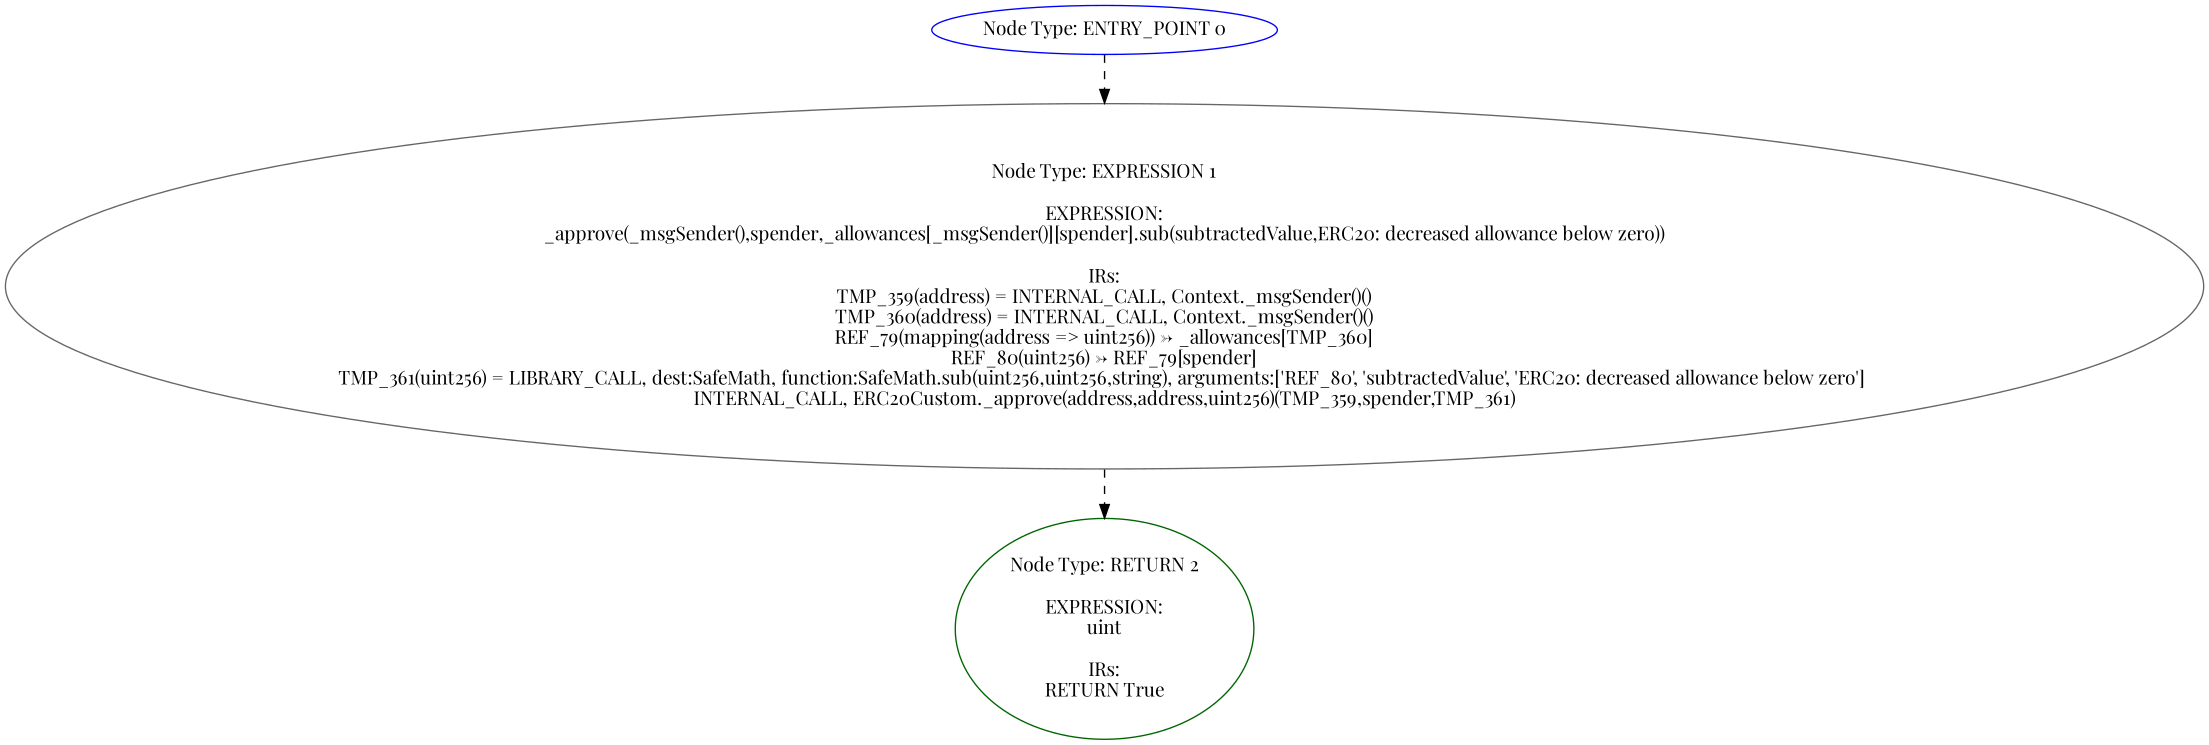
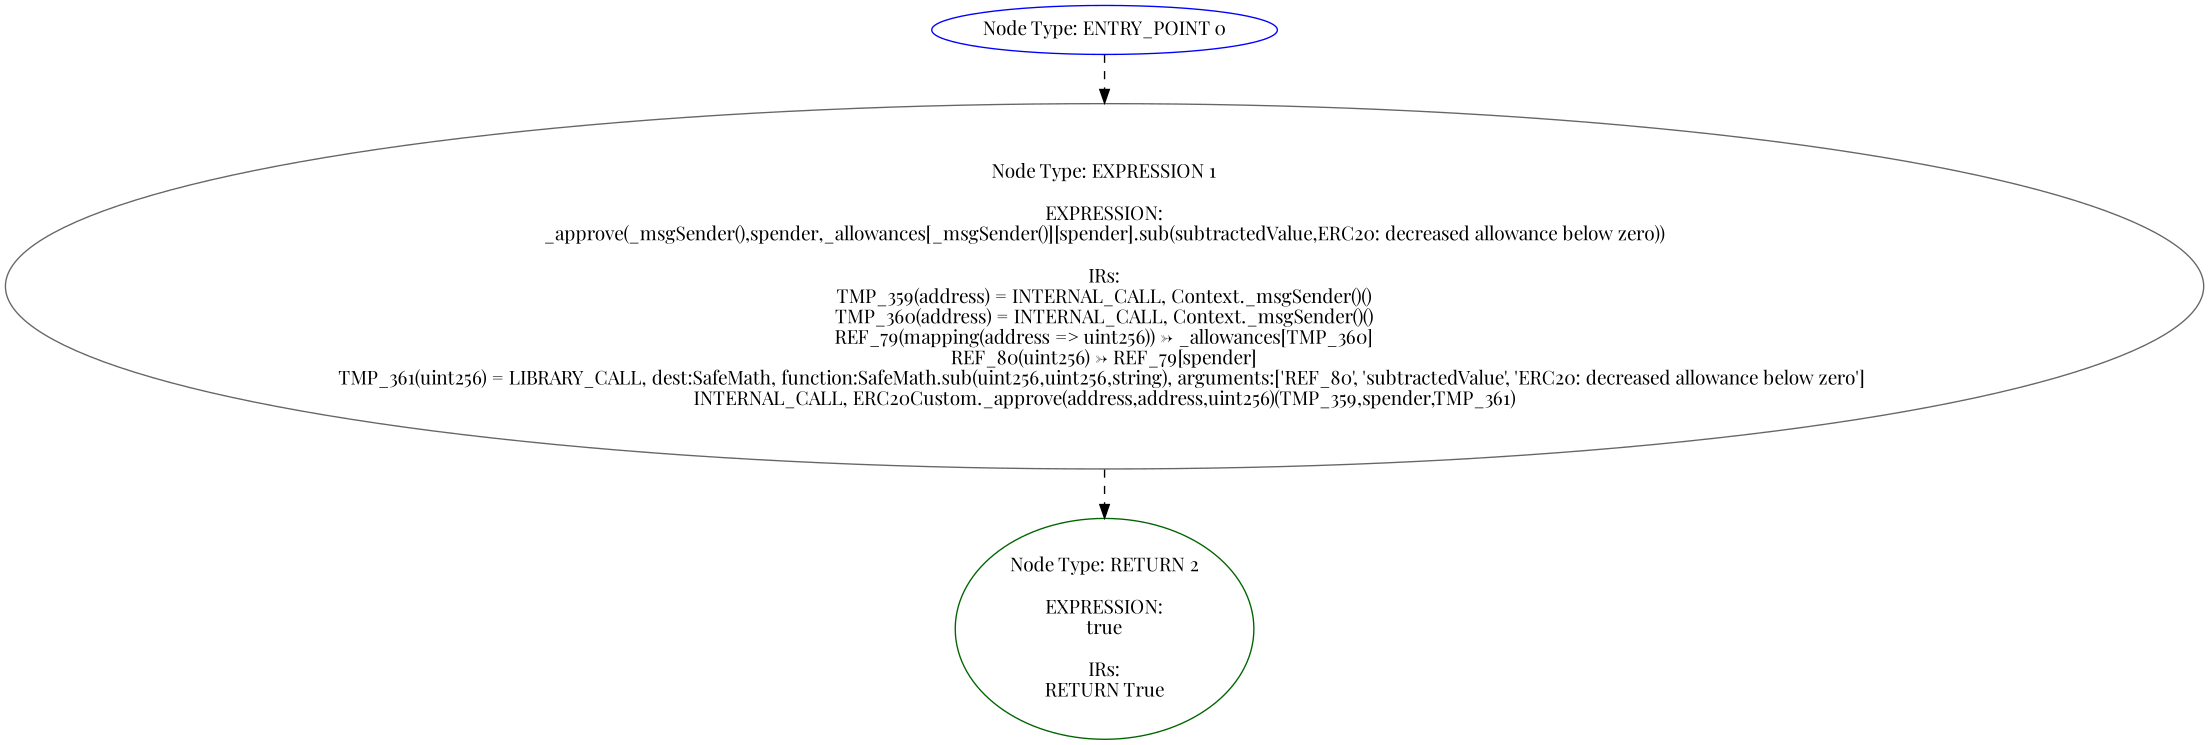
(1105, 629) -> (1105, 629)
